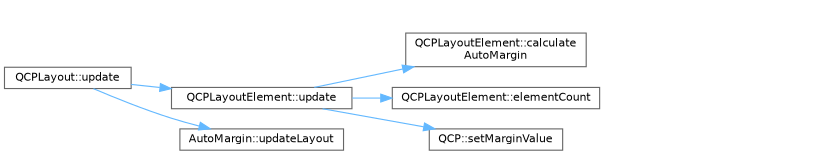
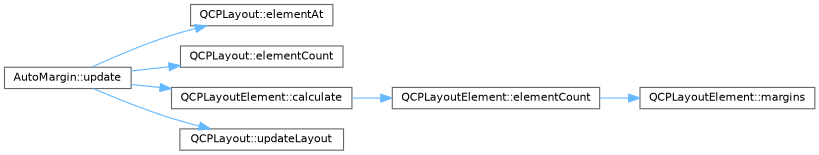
none -> (262, 15)
(496, 50) -> none
none -> (262, 57)
(68, 78) -> (68, 78)
(262, 98) -> (262, 98)
none -> (727, 98)
(262, 140) -> (262, 140)
(496, 140) -> none
